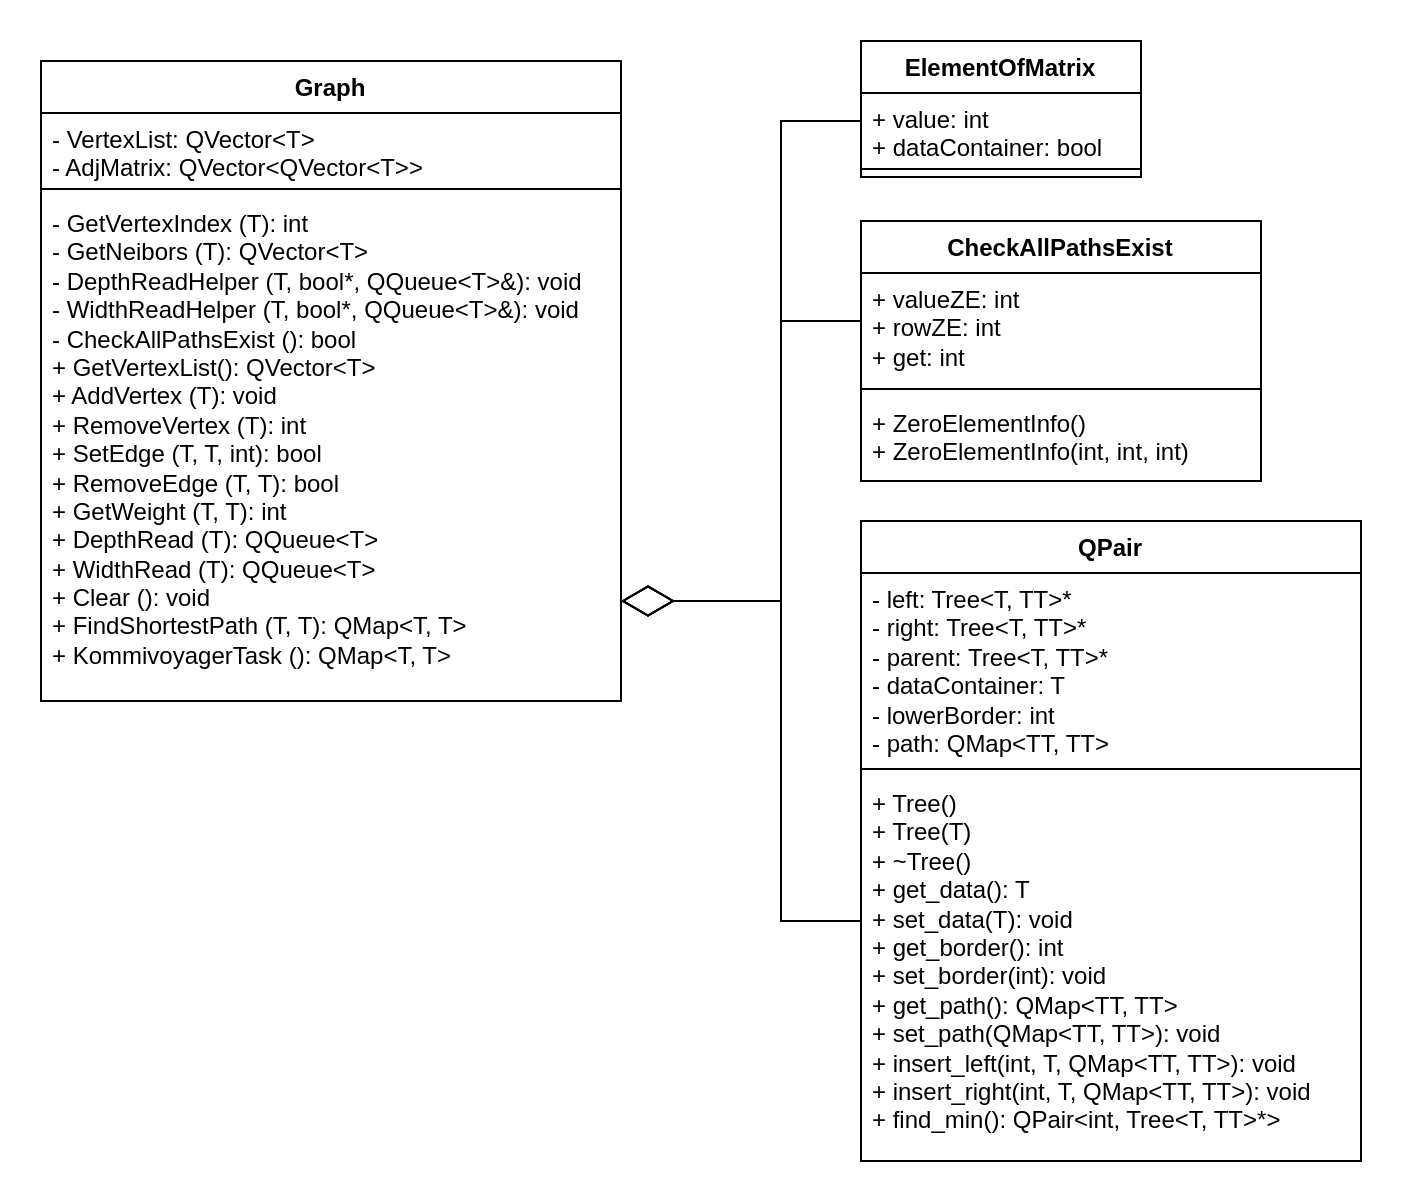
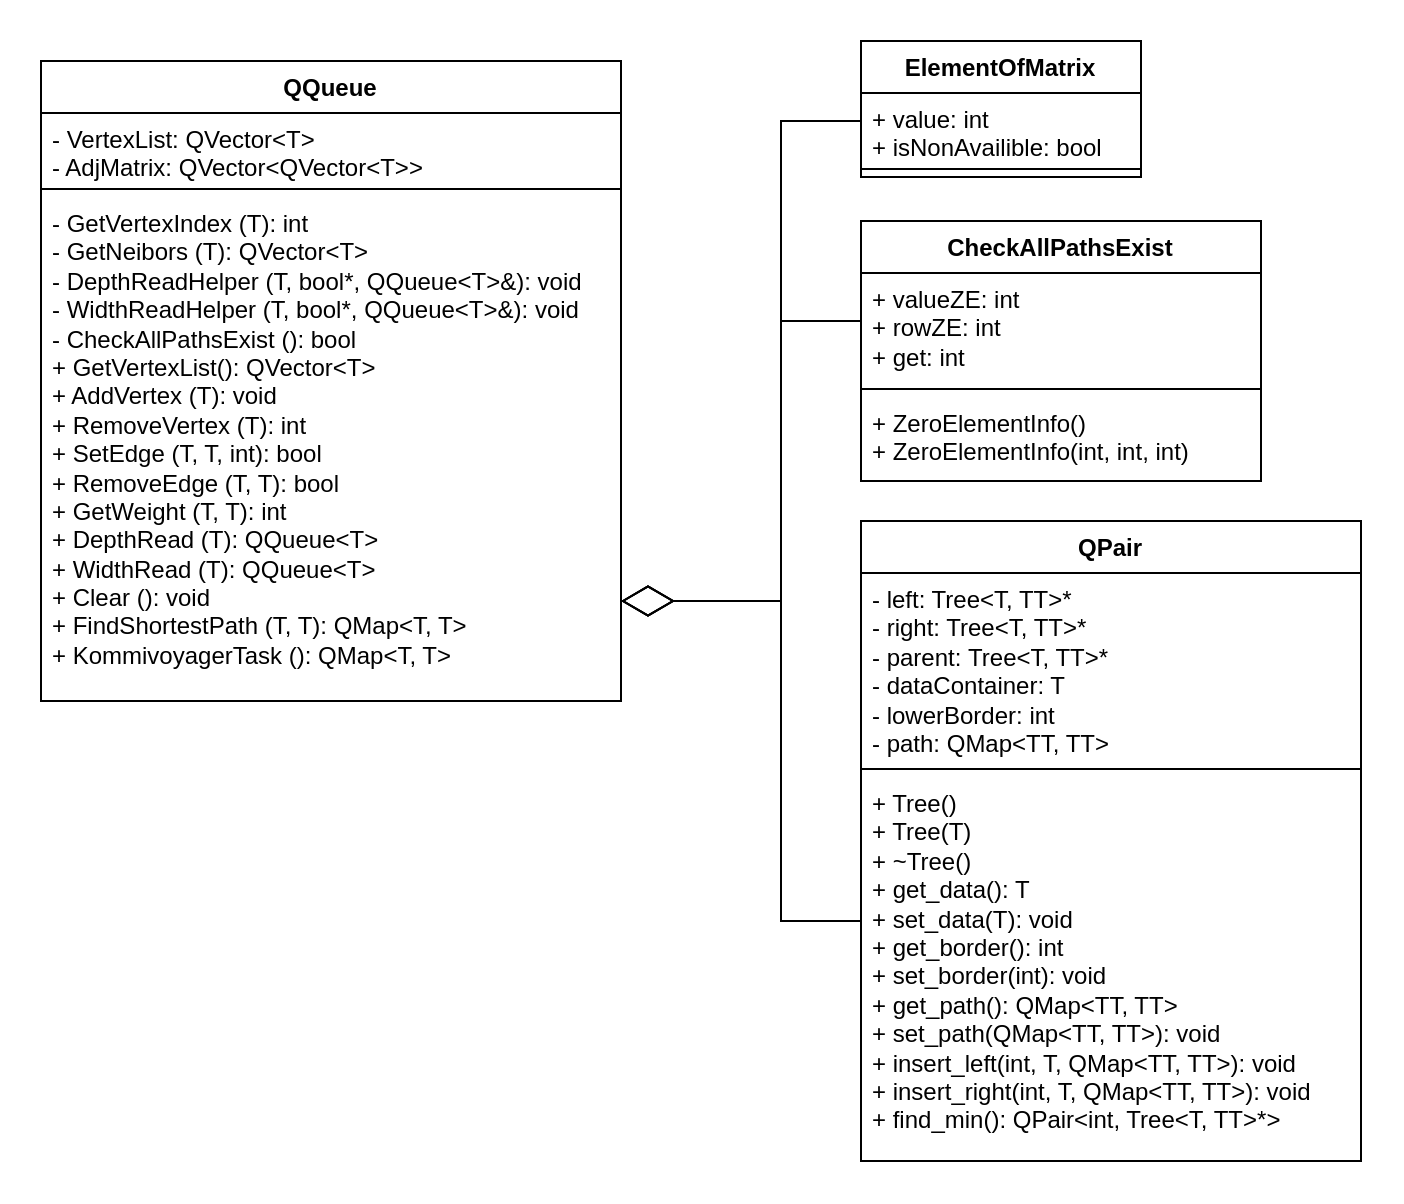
(331, 89) -> (331, 89)
(999, 136) -> (993, 136)
